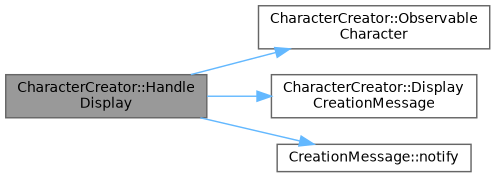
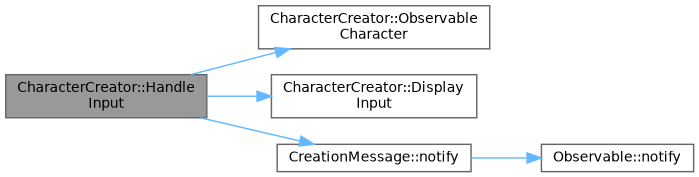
(106, 96) -> (106, 96)
(374, 96) -> (374, 96)
none -> (618, 158)
